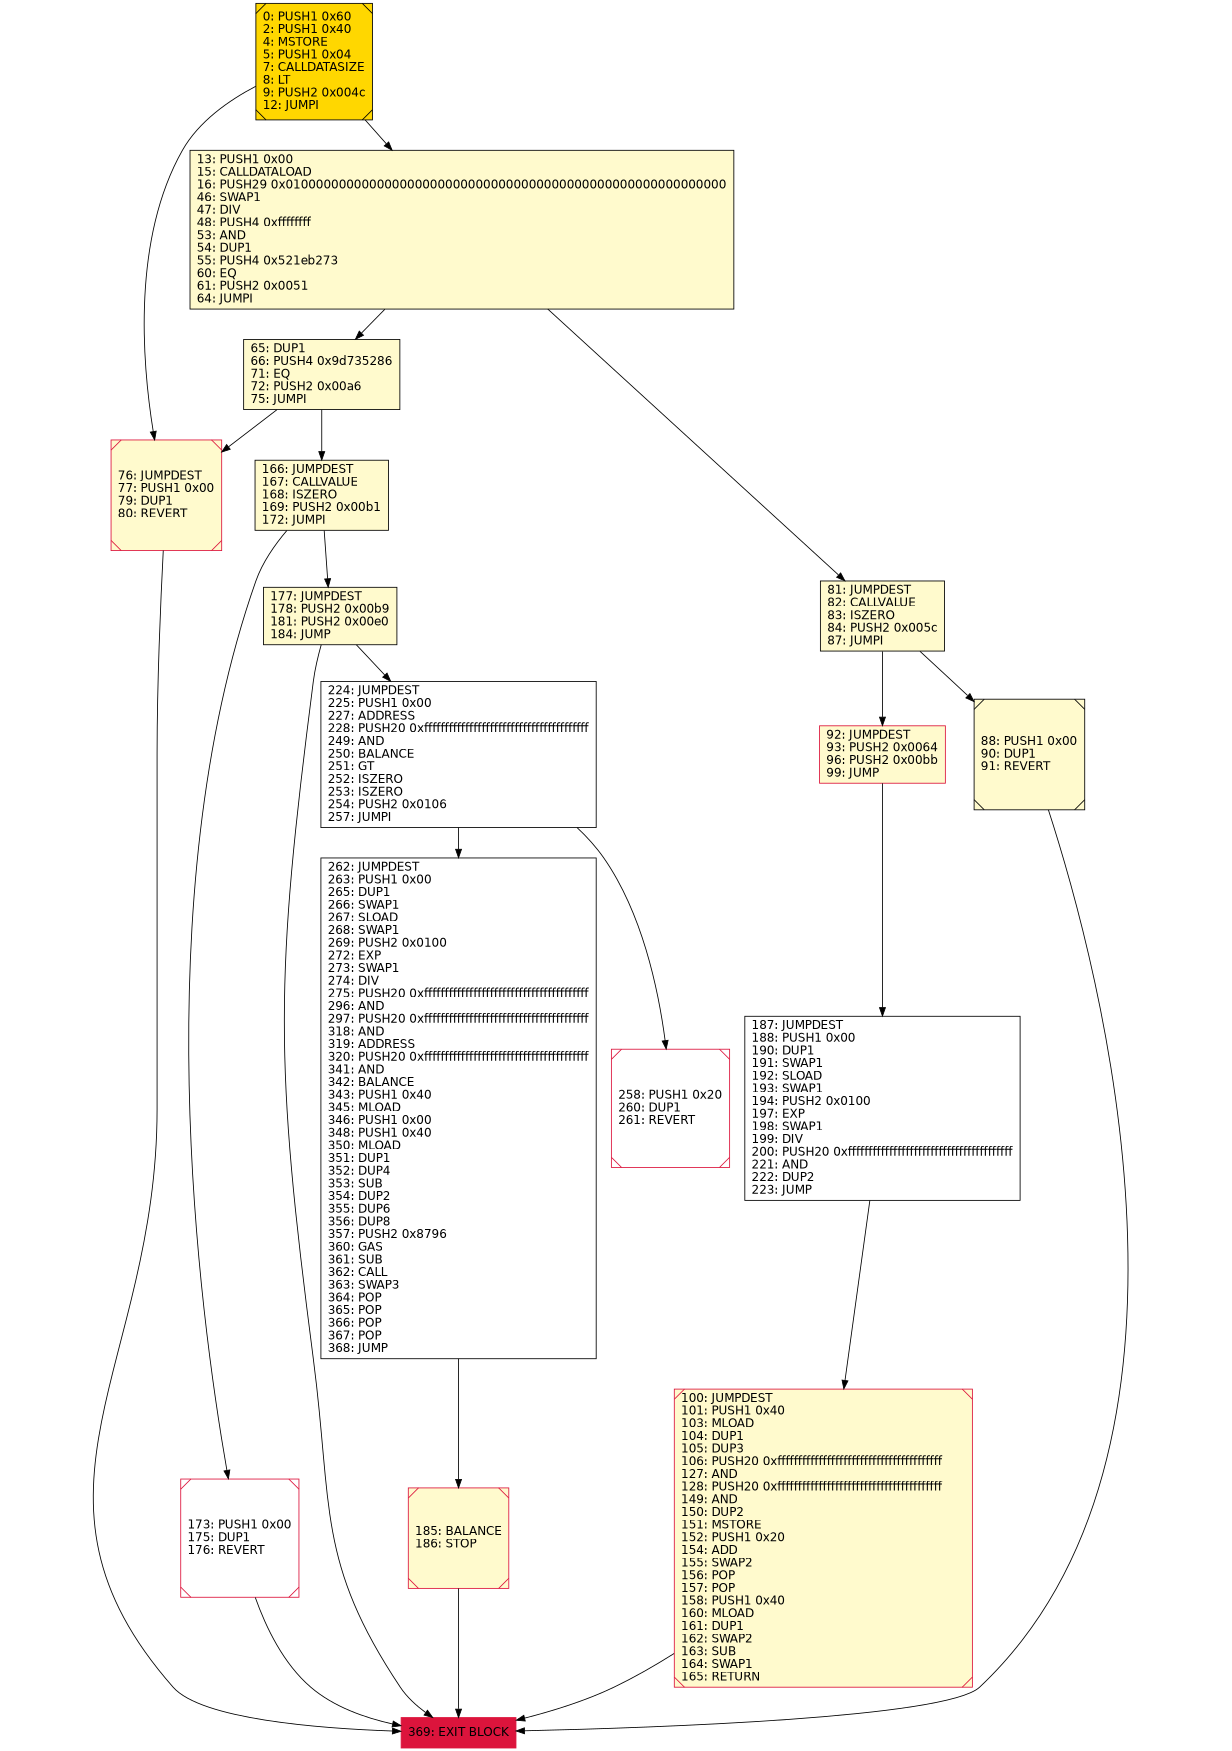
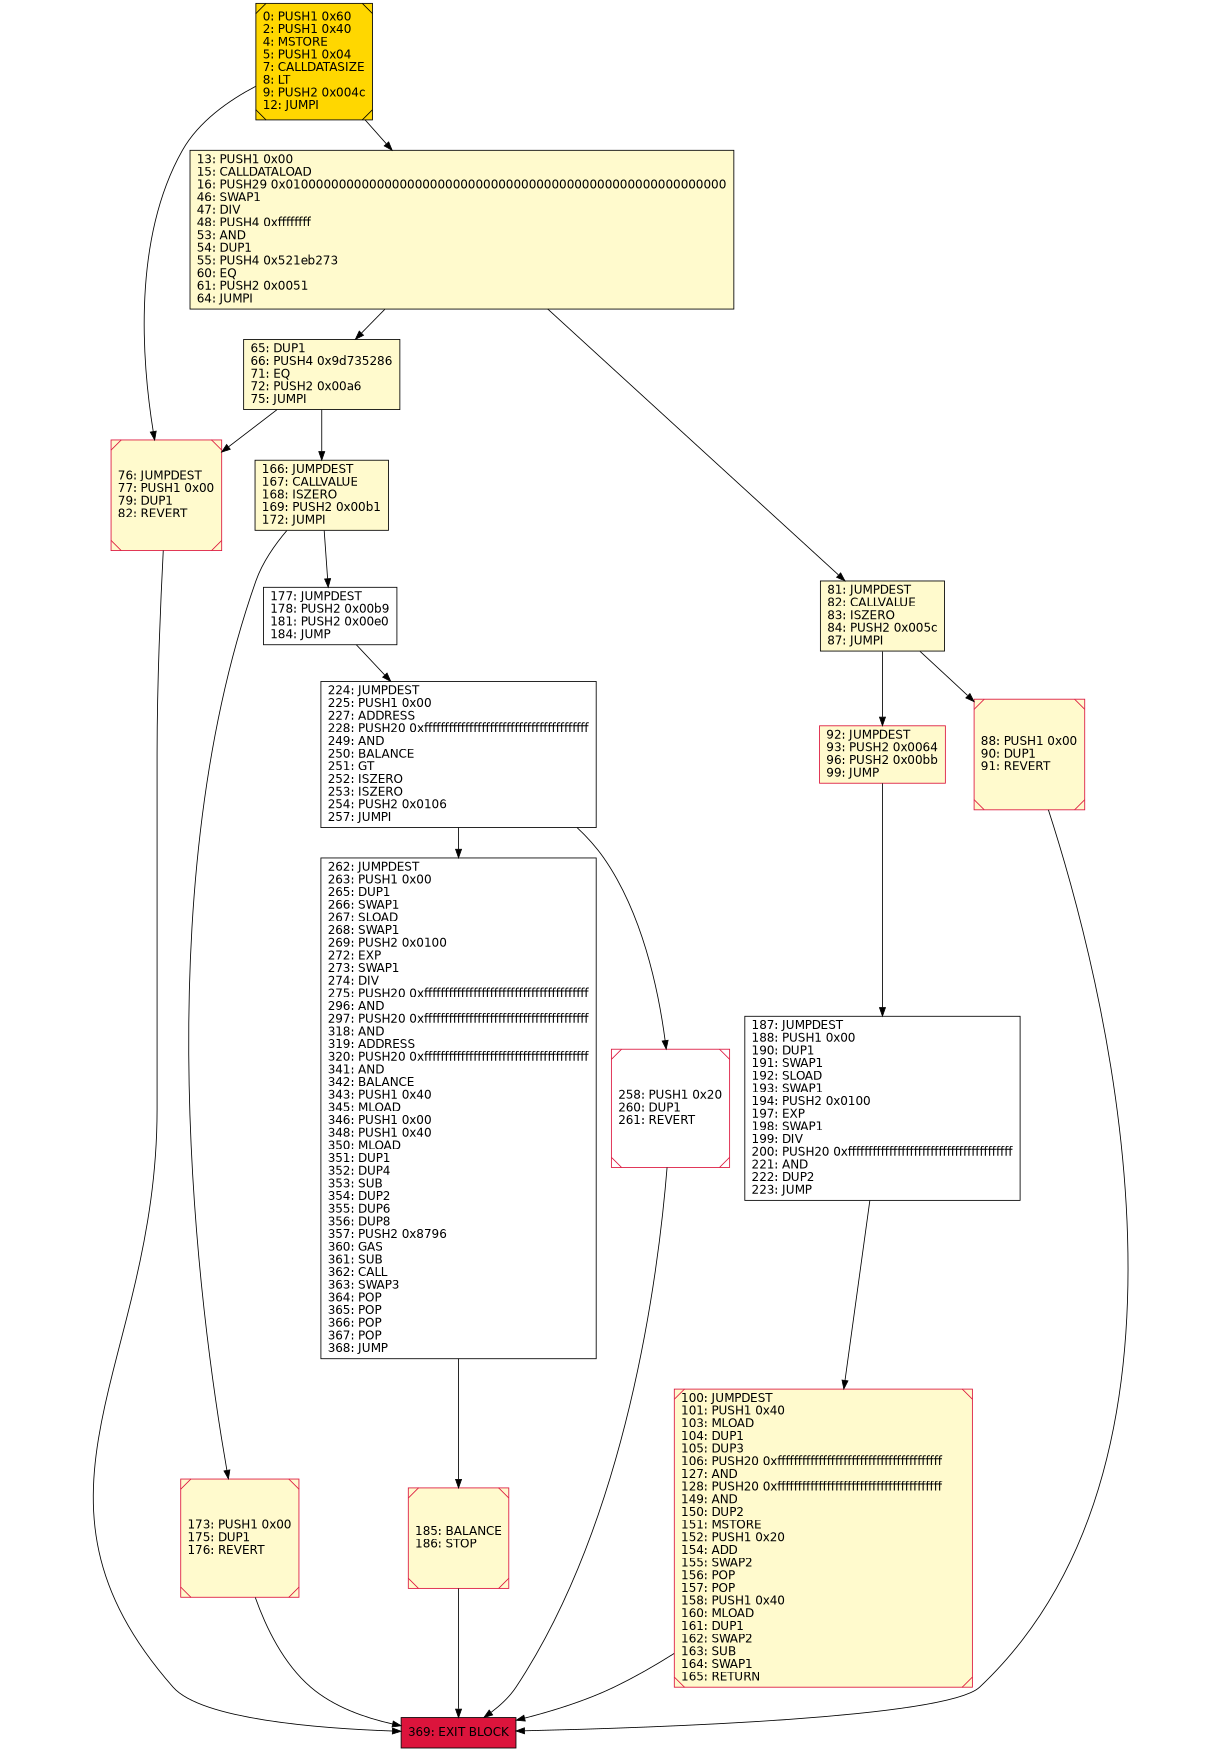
(166, 495) -> (166, 495)
(330, 616) -> (330, 616)
(1029, 755) -> (1029, 755)
(294, 1191) -> (617, 1454)
(240, 1538) -> (240, 1538)
(459, 1733) -> (459, 1733)
